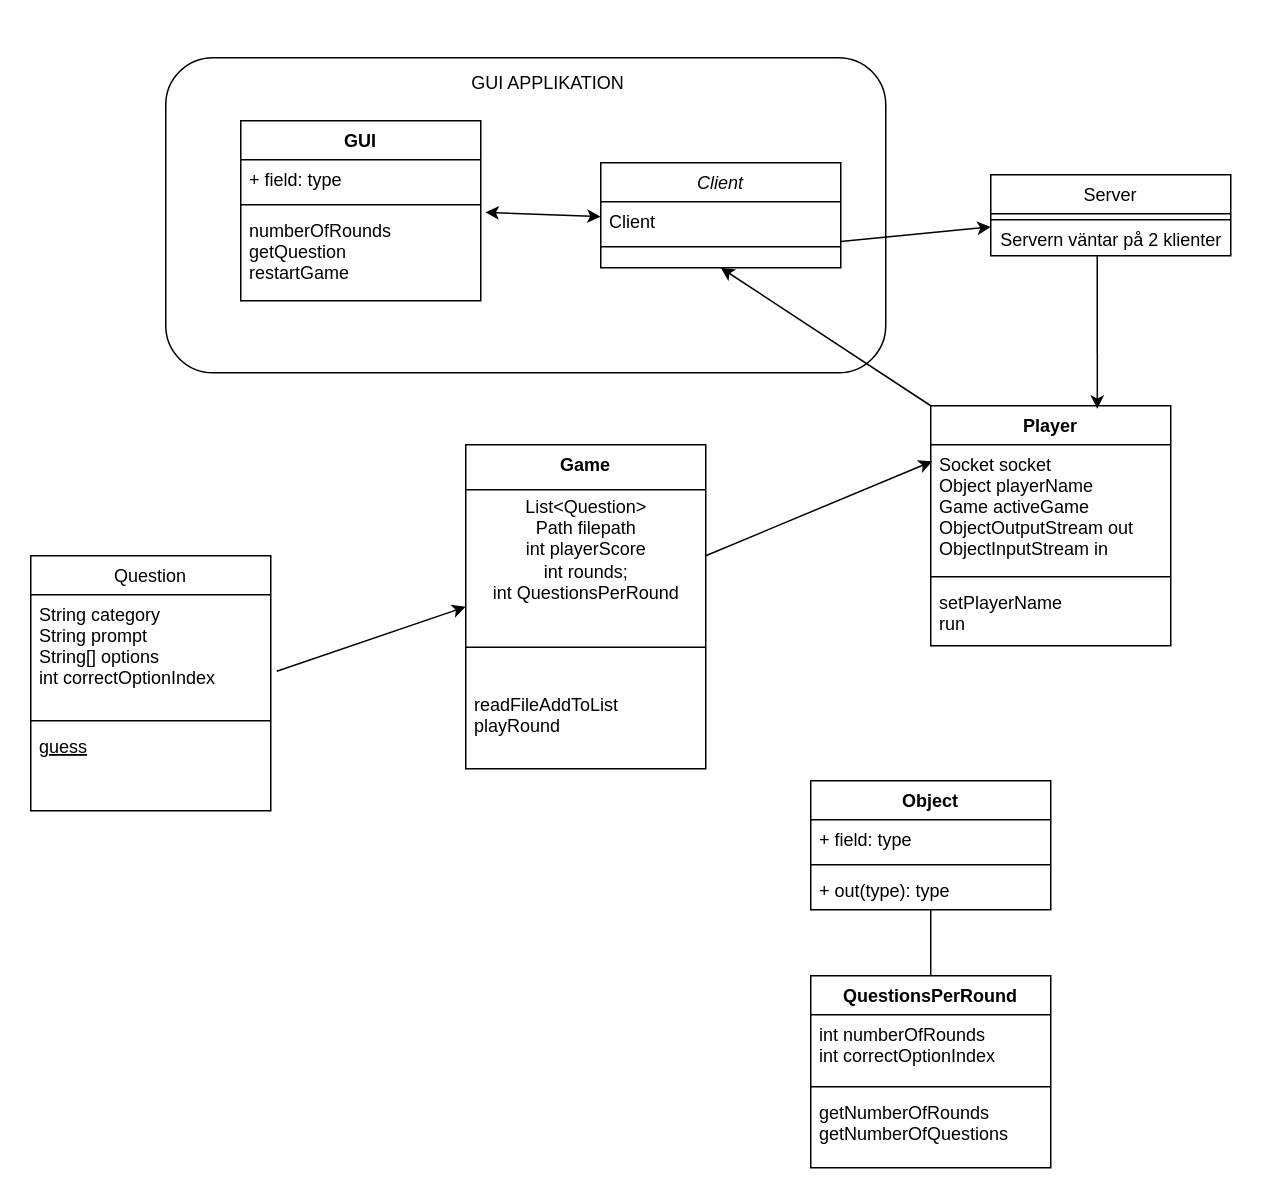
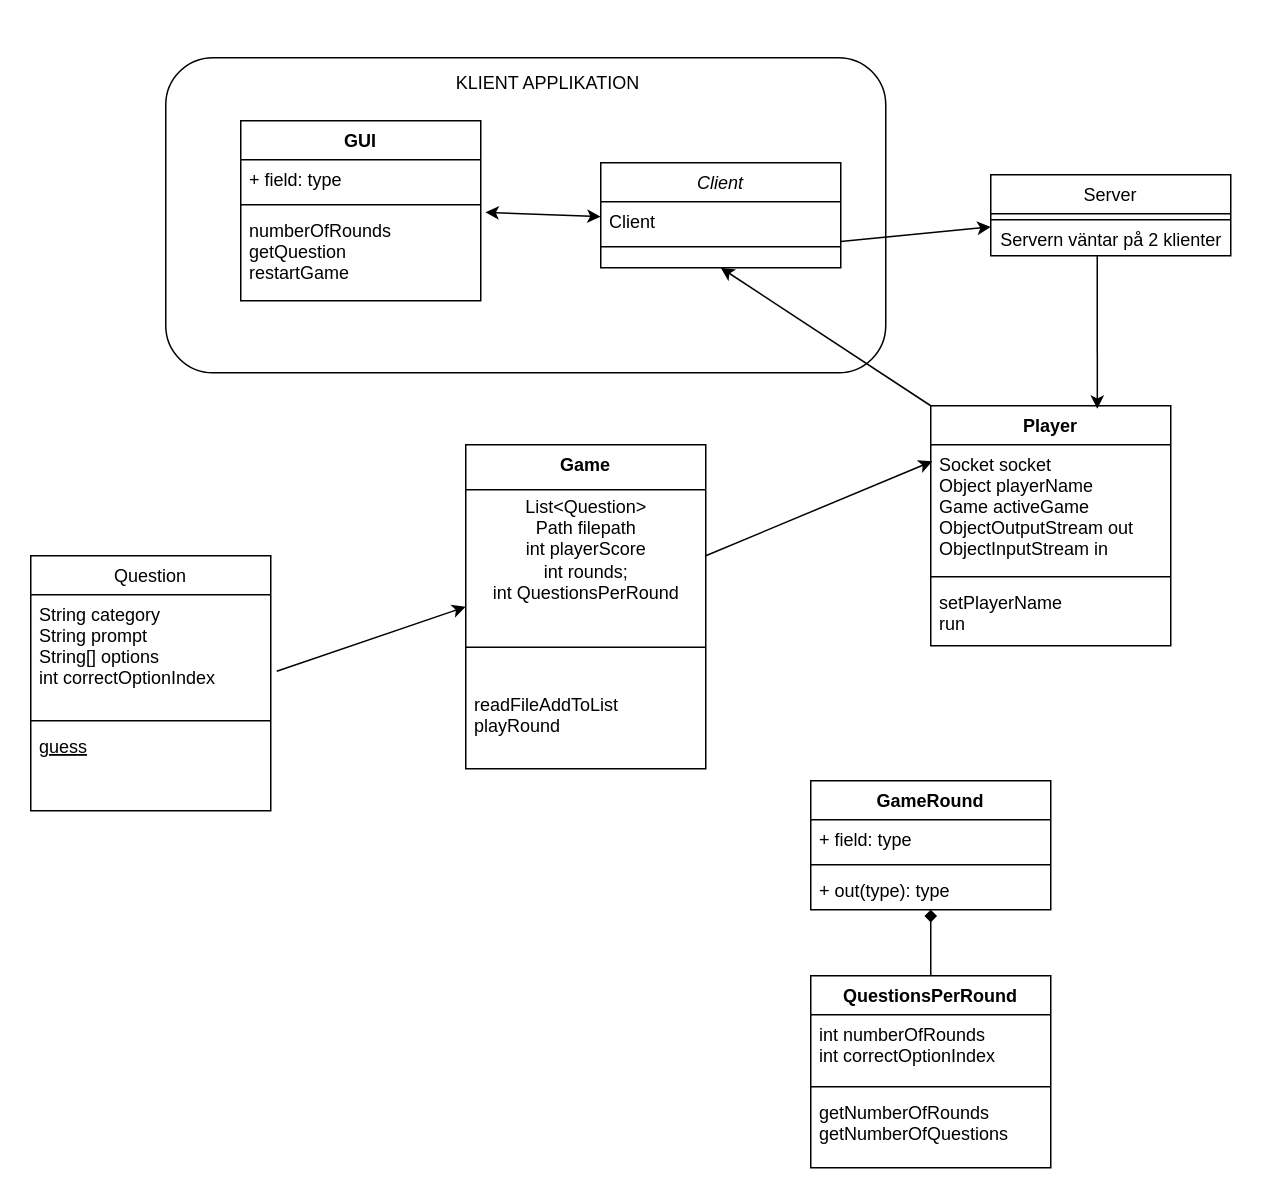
(548, 83) -> (548, 83)
(930, 801) -> (930, 801)
(931, 917) -> (931, 922)
